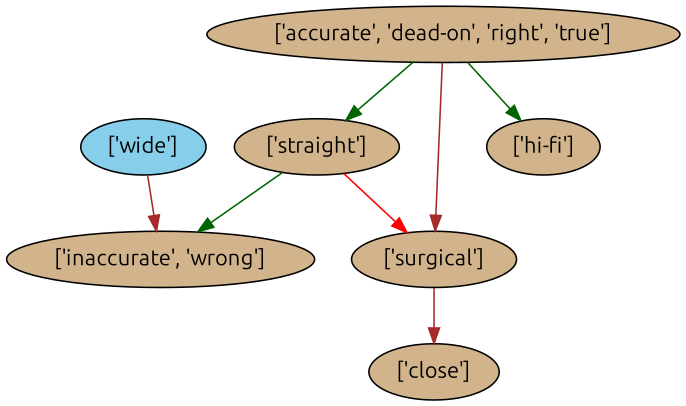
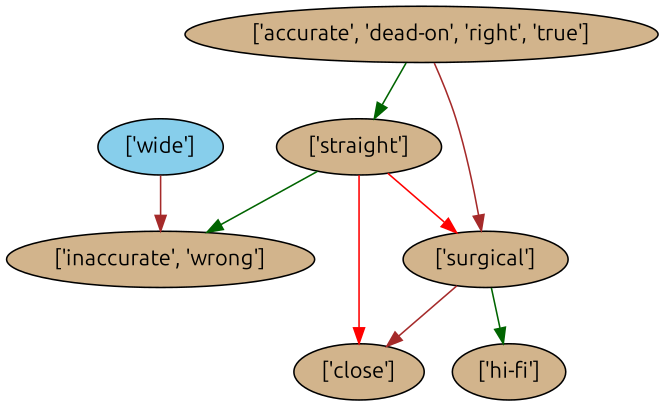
(489, 86) -> (496, 308)
none -> (359, 251)
